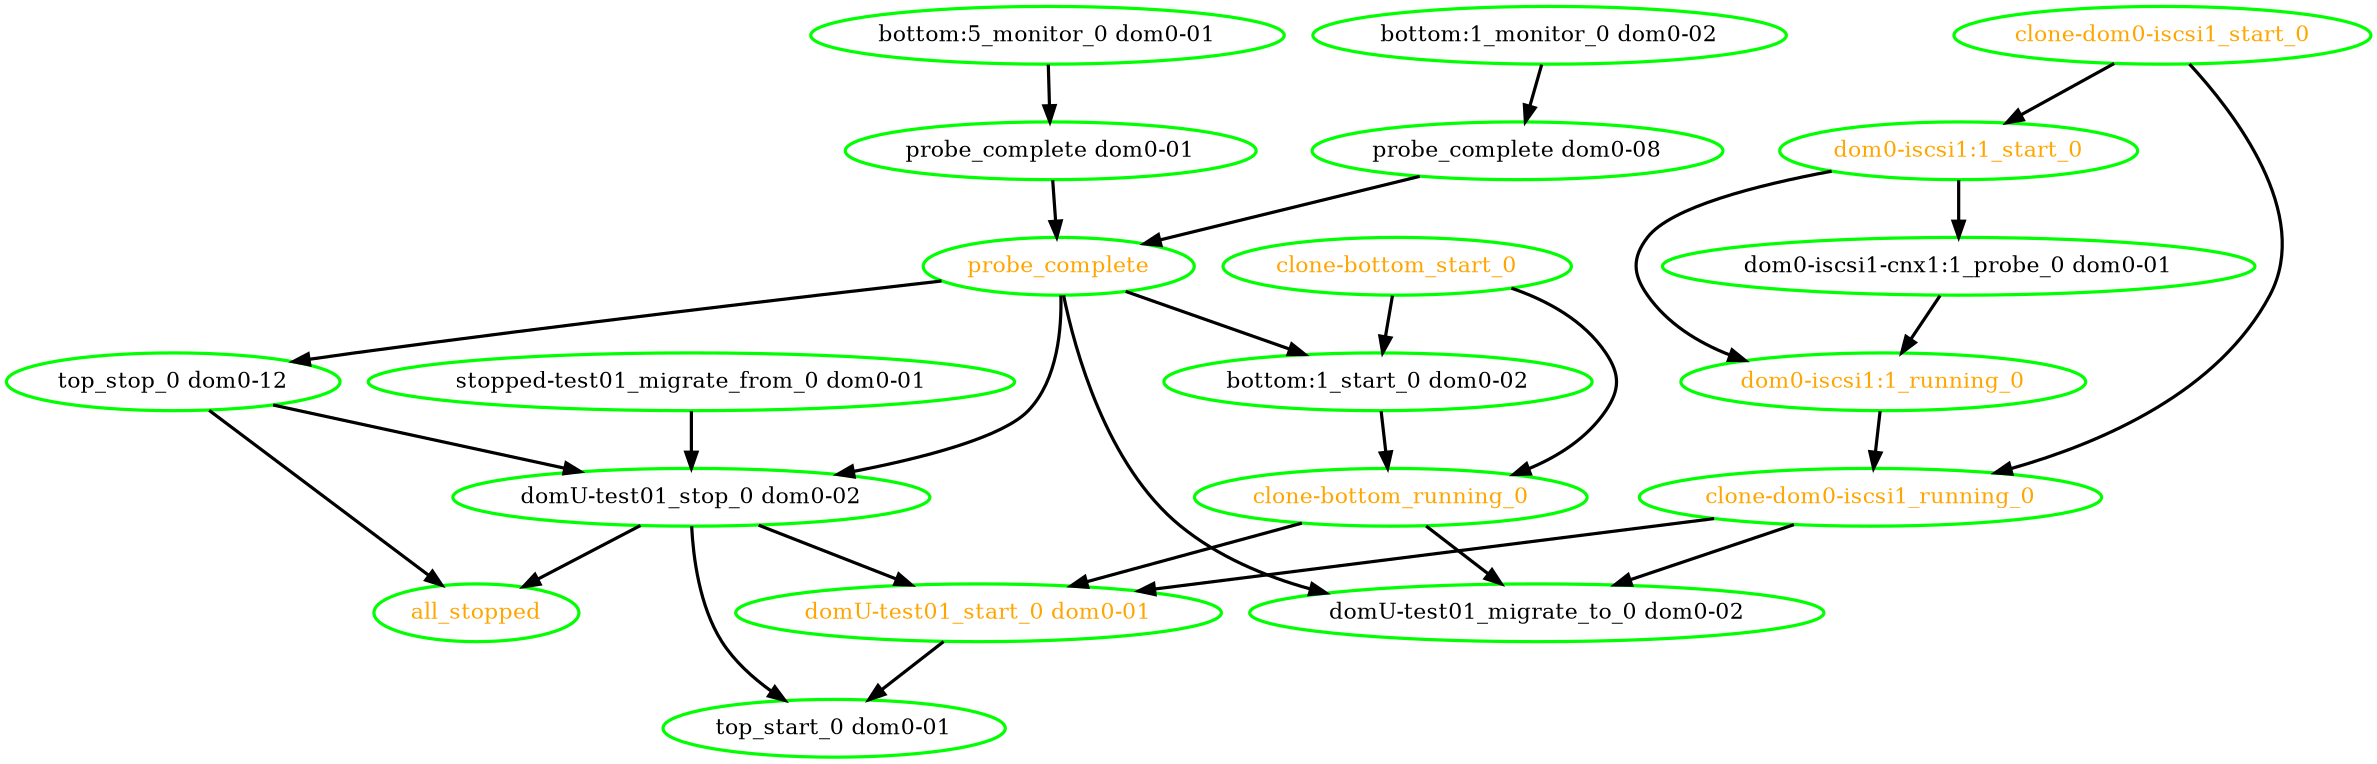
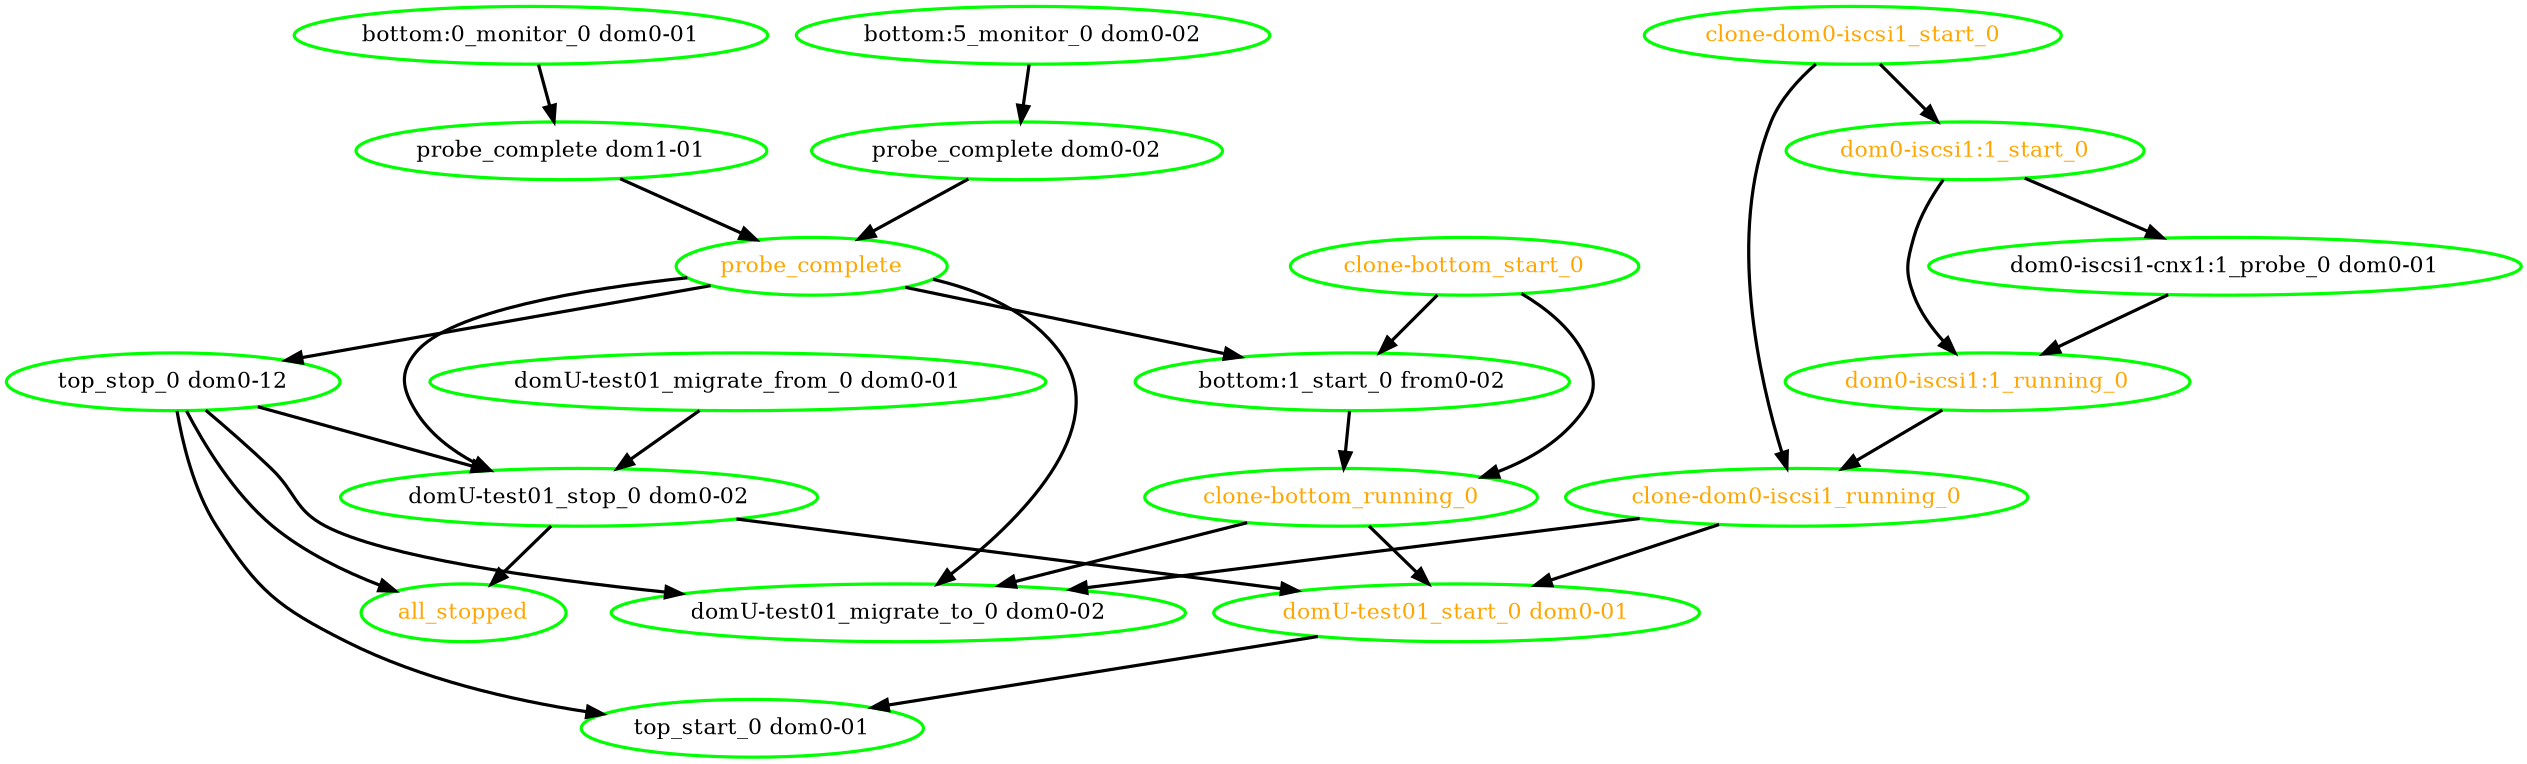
(1048, 35) -> (531, 35)
(1550, 35) -> (1033, 35)
(1051, 151) -> (561, 151)
(1518, 151) -> (1017, 151)
(691, 382) -> (738, 382)
(1378, 382) -> (1352, 382)
none -> (411, 554)
(711, 619) -> (325, 631)
